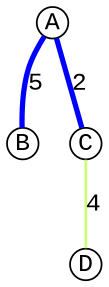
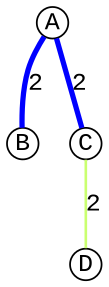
(36, 83) -> (36, 83)
(94, 204) -> (94, 204)
